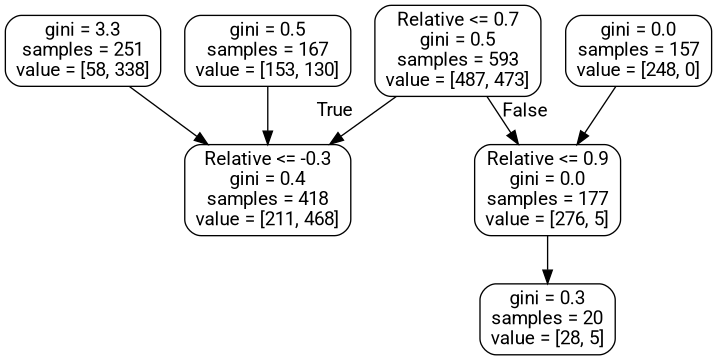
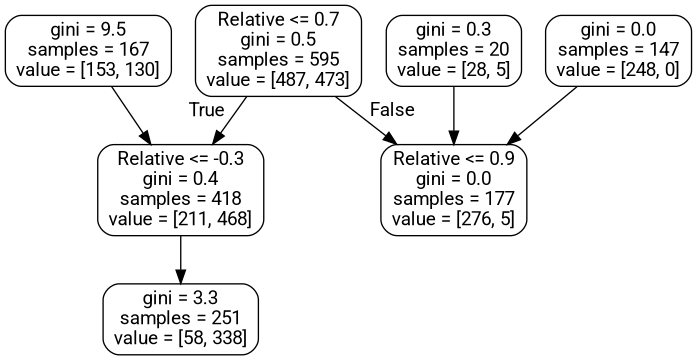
(268, 51) -> (88, 51)
(458, 51) -> (278, 51)
(639, 51) -> (619, 51)
(163, 112) -> (181, 253)
(548, 253) -> (454, 109)
